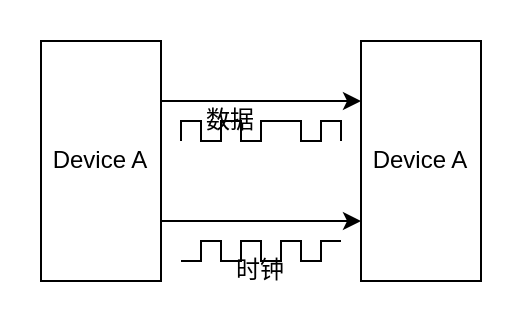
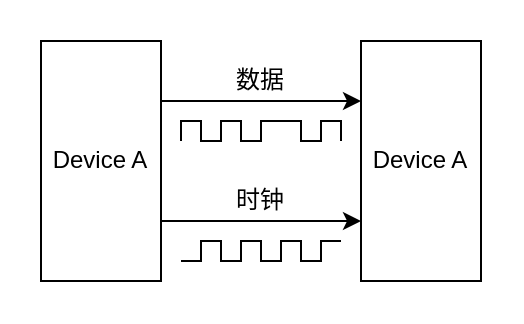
(231, 121) -> (261, 81)
(261, 271) -> (261, 201)
